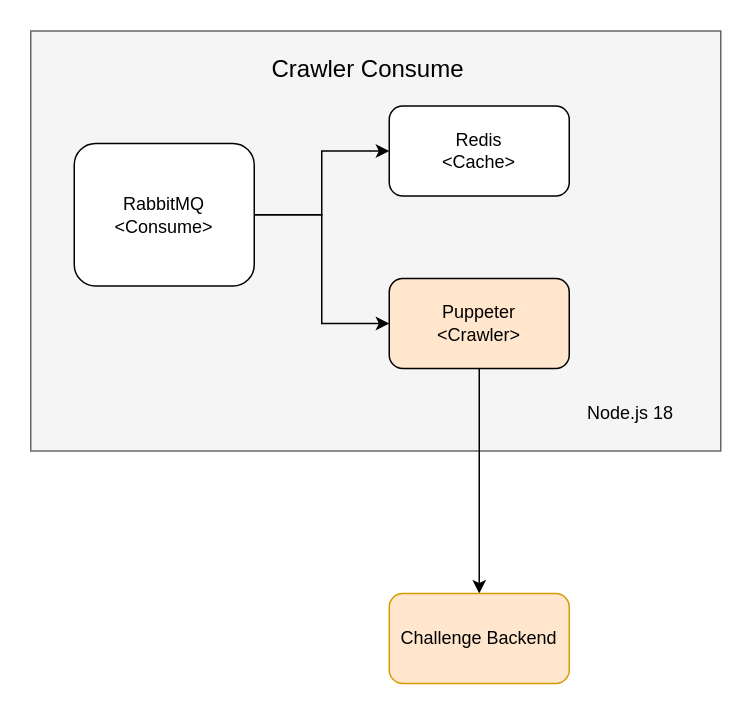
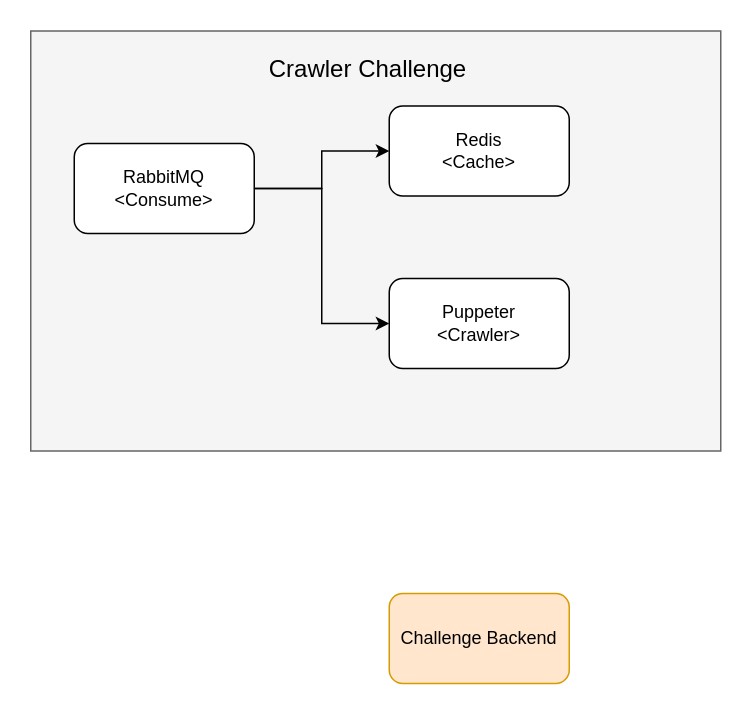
(368, 68) -> (368, 68)
(164, 215) -> (164, 188)
(479, 323) -> (479, 323)
(631, 413) -> none
(479, 475) -> none
